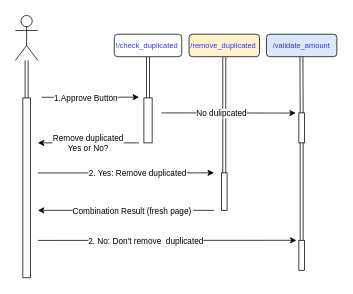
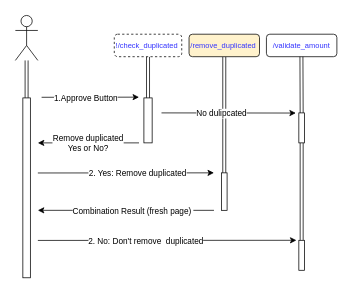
(148, 45) -> (148, 45)
(302, 45) -> (302, 45)
